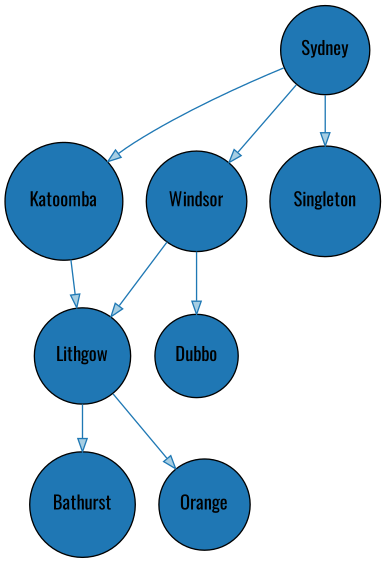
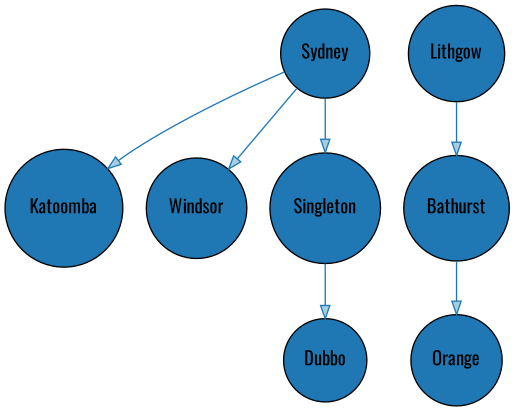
(143, 274) -> none
(197, 276) -> (325, 284)
(73, 277) -> none
(140, 426) -> (457, 281)
